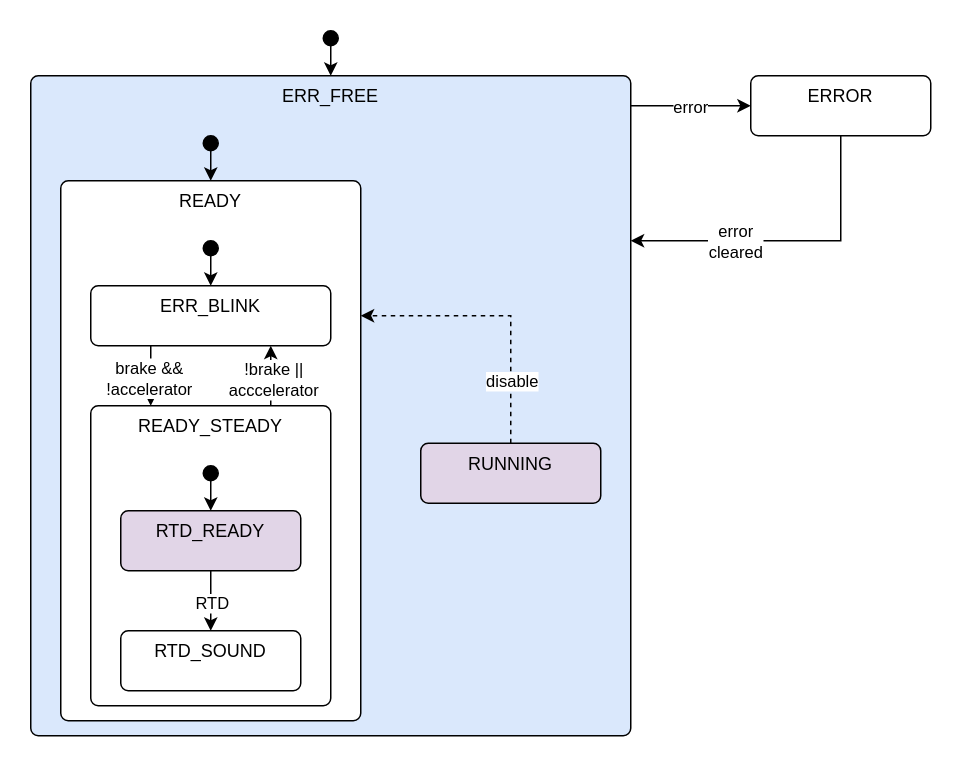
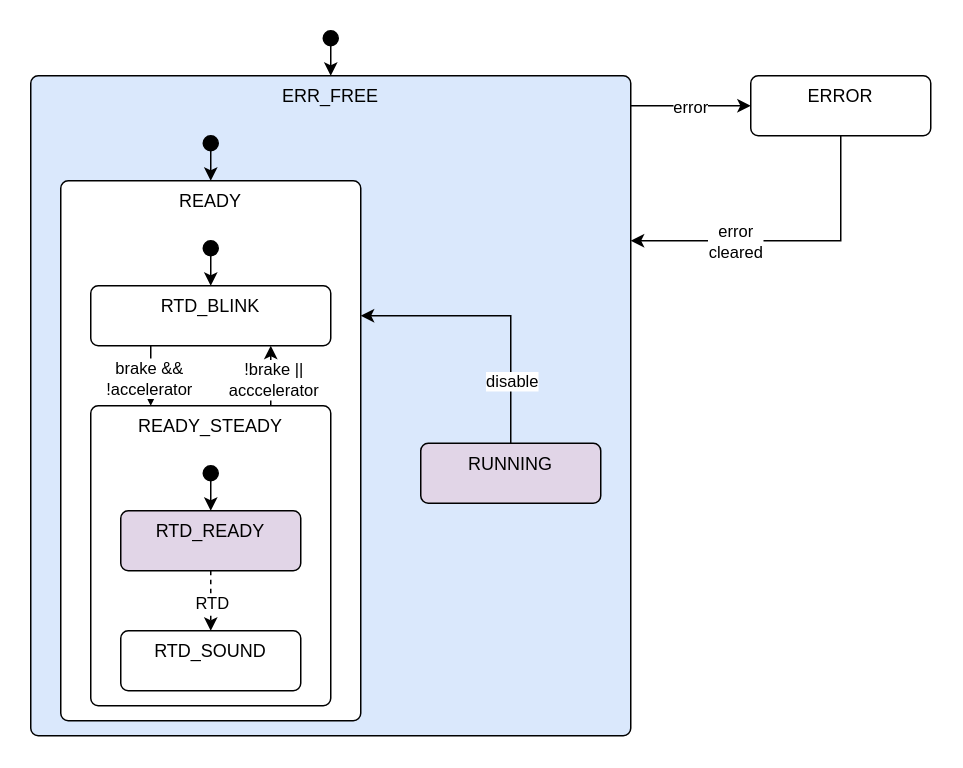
(211, 307) -> (211, 307)
(470, 316) -> (470, 316)
(211, 584) -> (211, 584)
